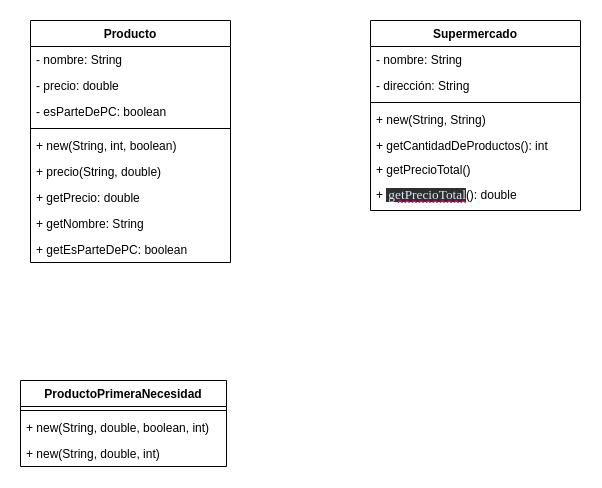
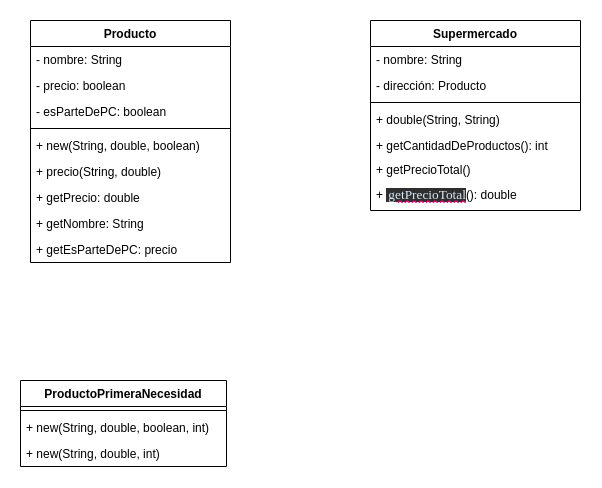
(82, 87) -> (86, 87)
(431, 87) -> (439, 87)
(439, 121) -> (448, 121)
(115, 147) -> (125, 147)
(114, 251) -> (111, 251)
